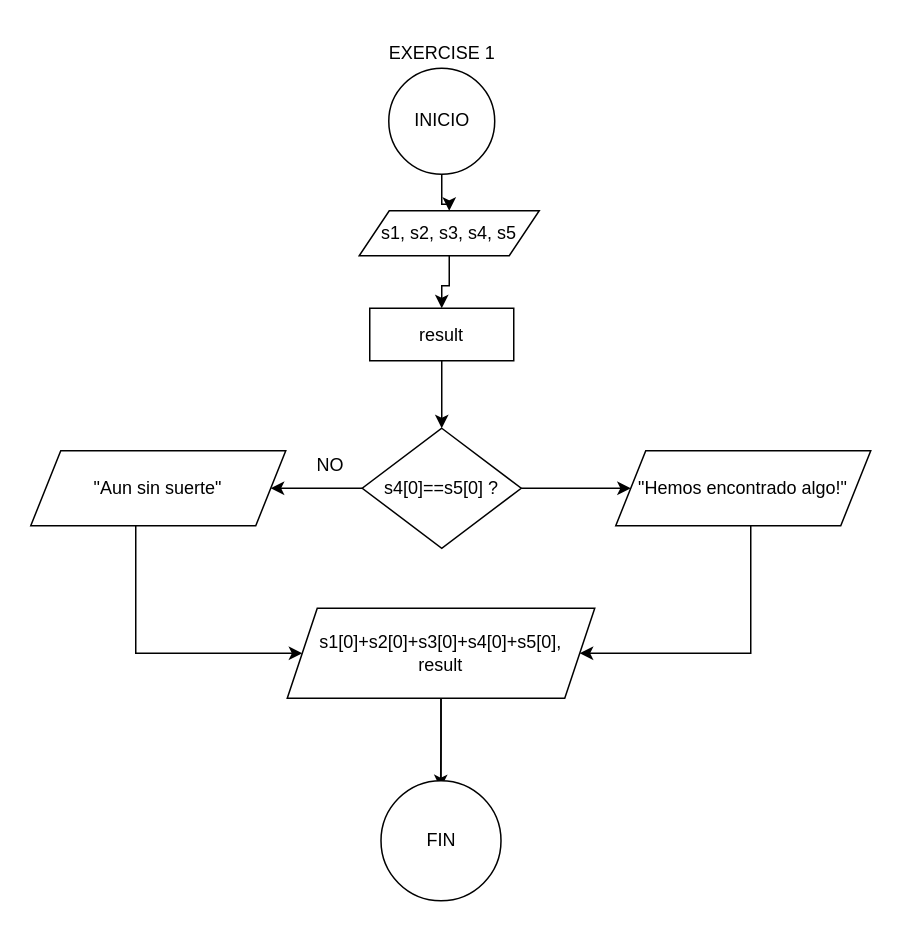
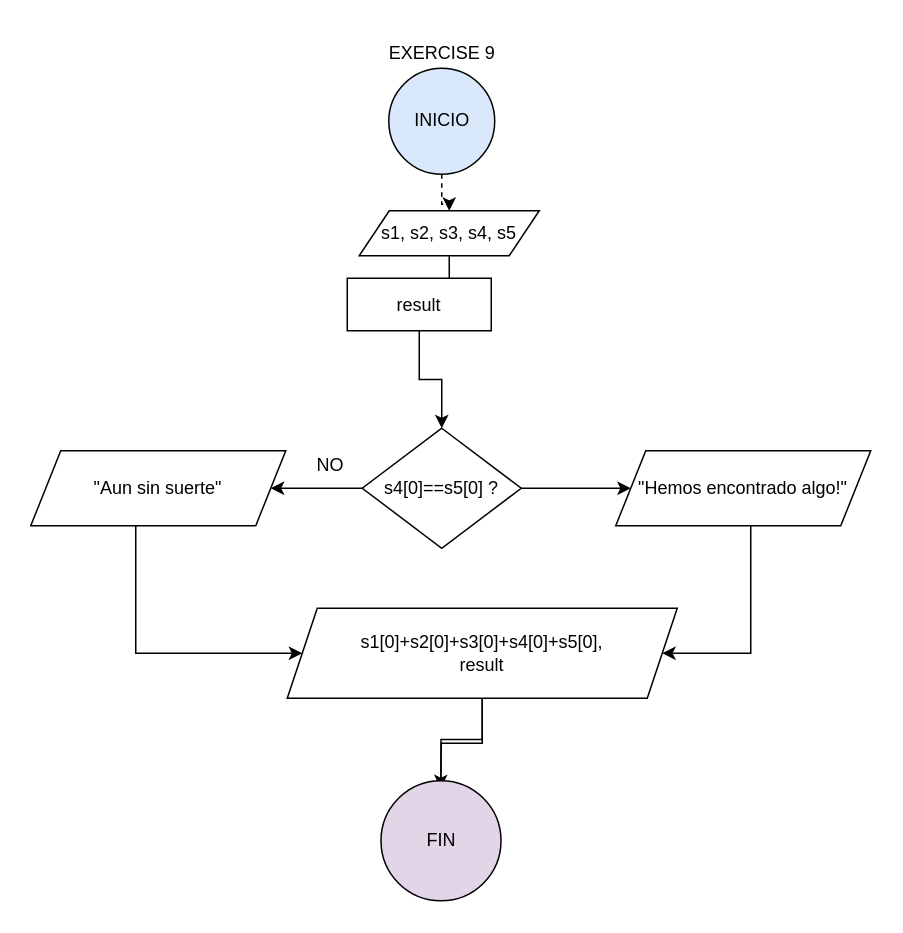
(443, 53) -> (443, 53)
(442, 121) -> (442, 121)
(442, 193) -> (442, 193)
(442, 335) -> (419, 305)
(441, 653) -> (482, 653)
(441, 841) -> (441, 841)
